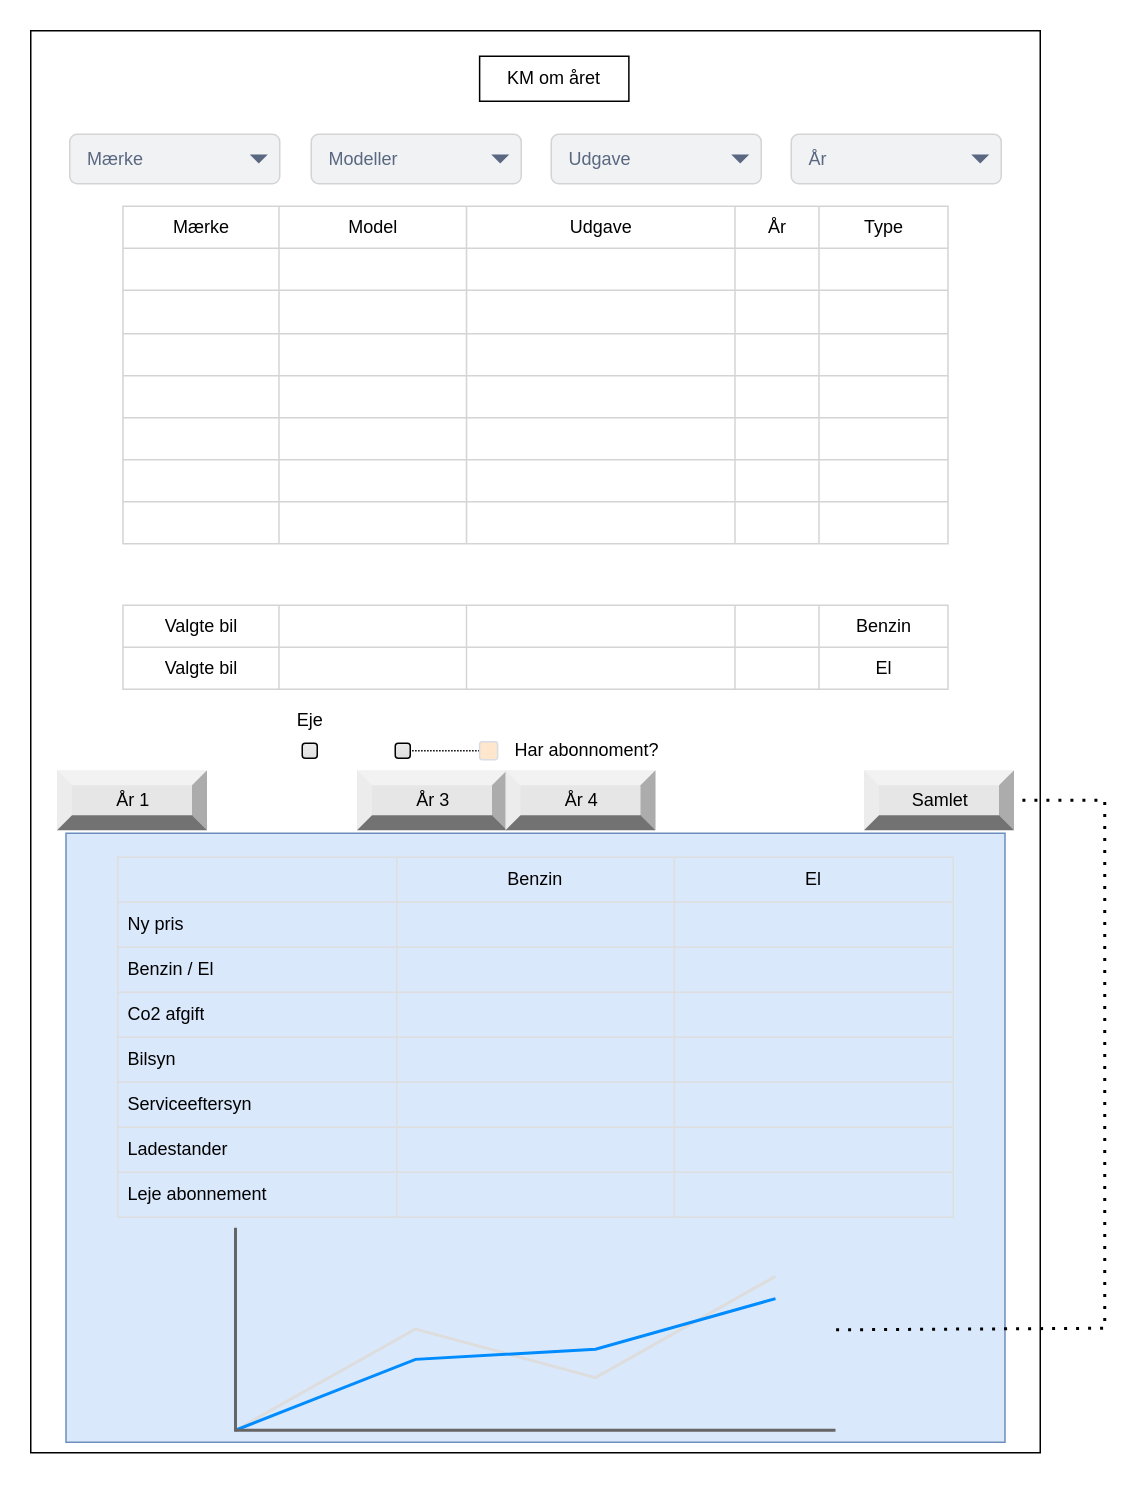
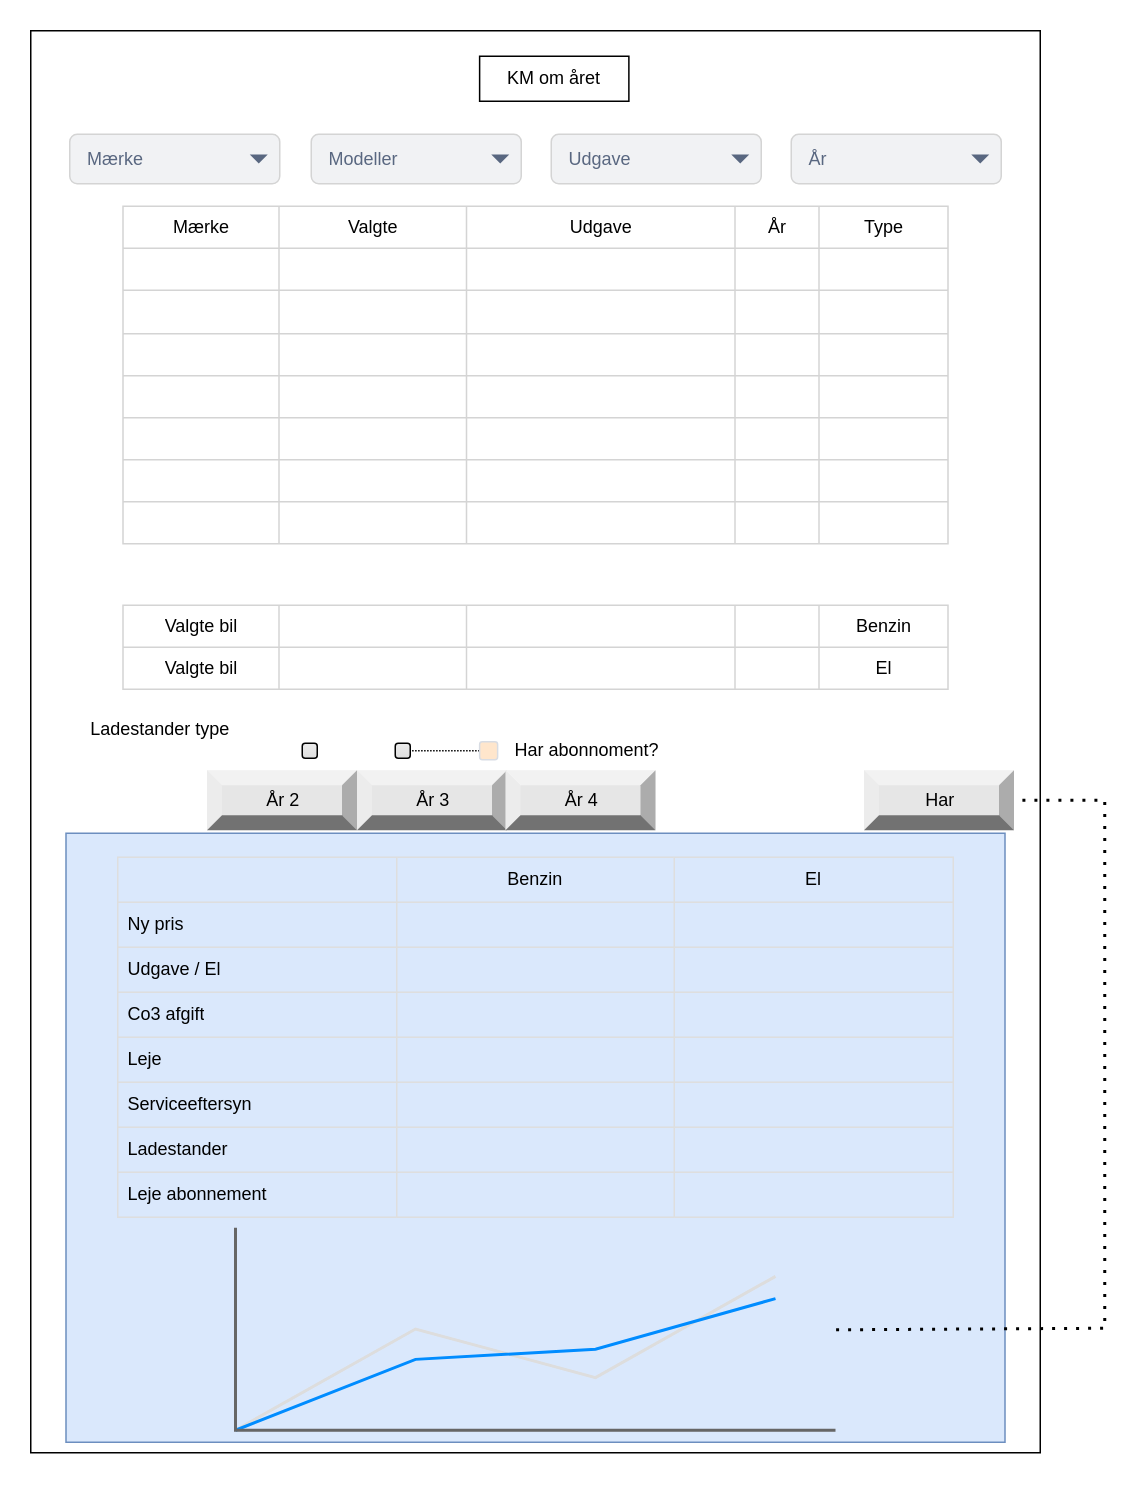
(374, 227) -> (374, 227)
(309, 721) -> none
none -> (159, 730)
(132, 800) -> none
none -> (282, 800)
(941, 800) -> (941, 800)
(174, 970) -> (177, 970)
(174, 1015) -> (174, 1015)
(154, 1060) -> (148, 1060)
